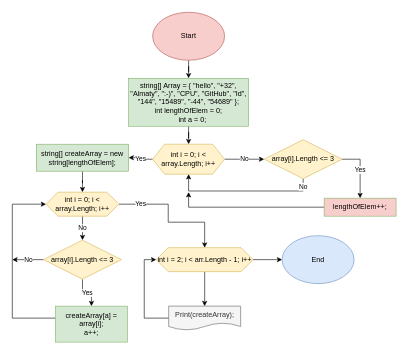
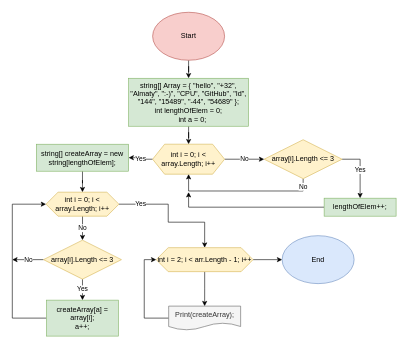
(360, 207) -> (360, 207)
(92, 324) -> (83, 318)
